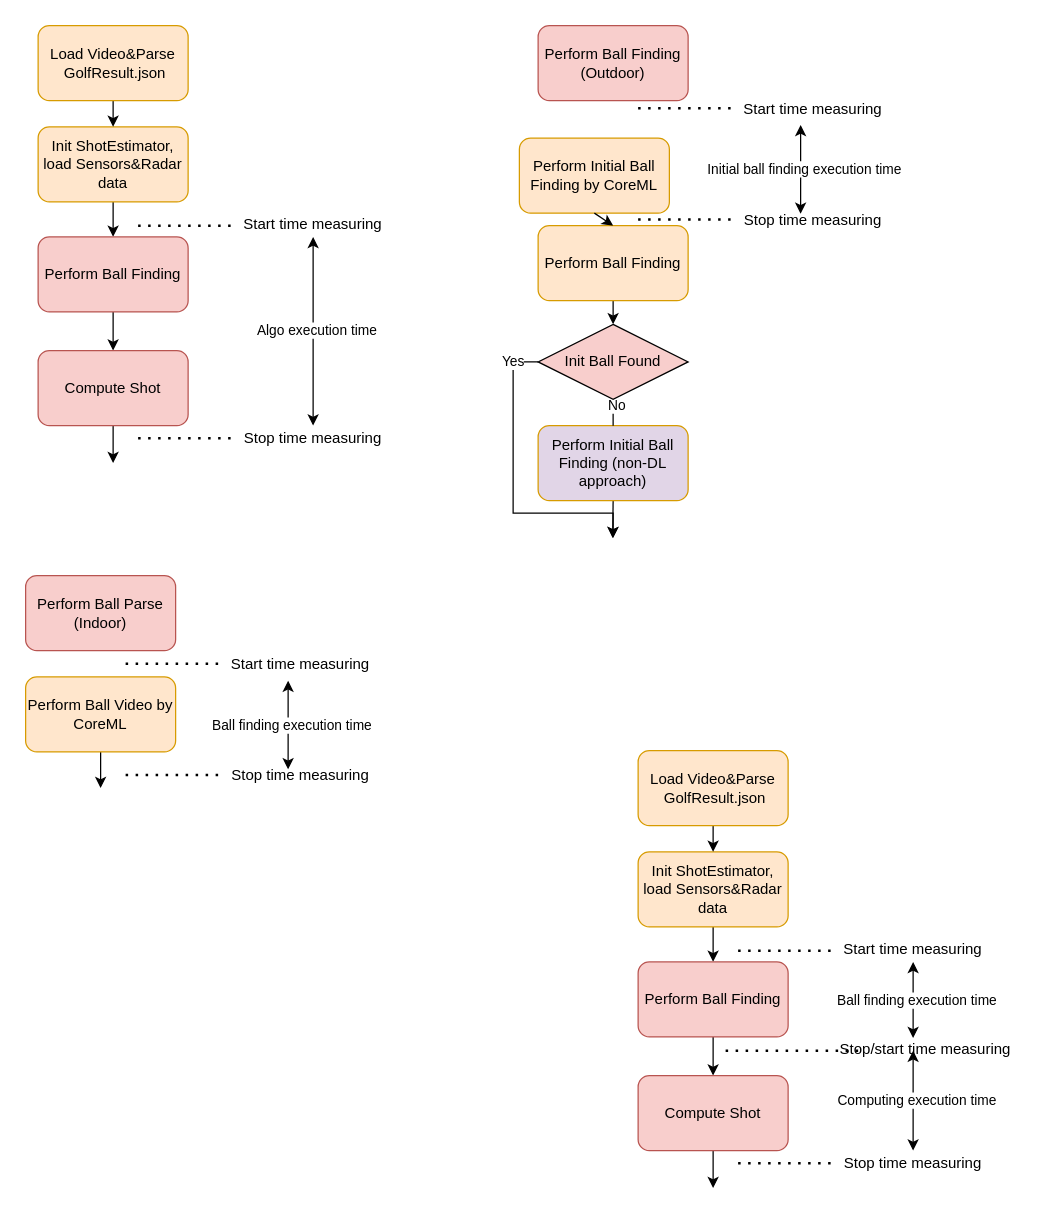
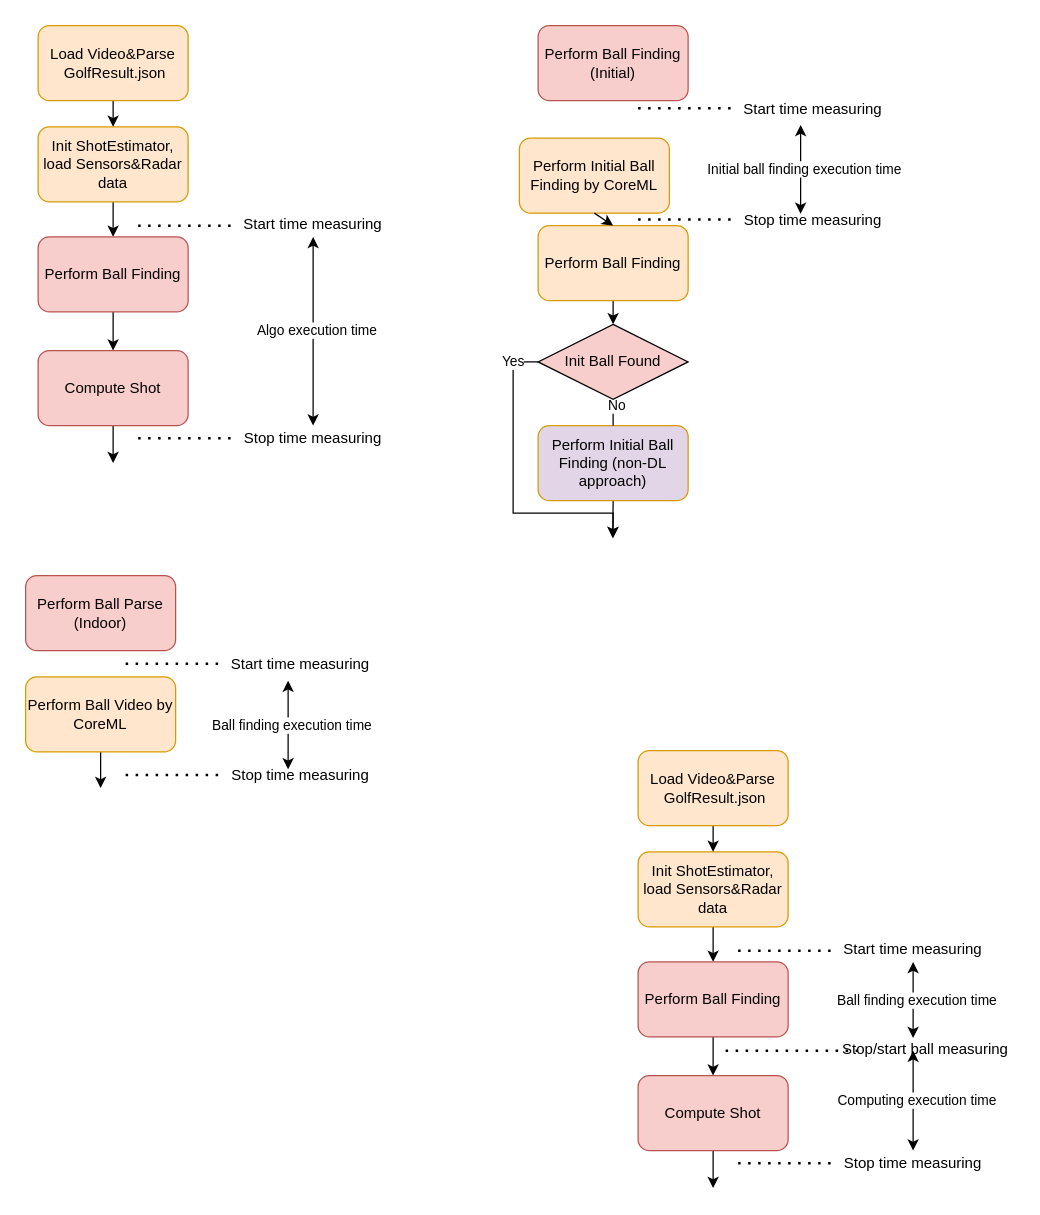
(613, 63) -> (613, 63)
(926, 1049) -> (926, 1049)
